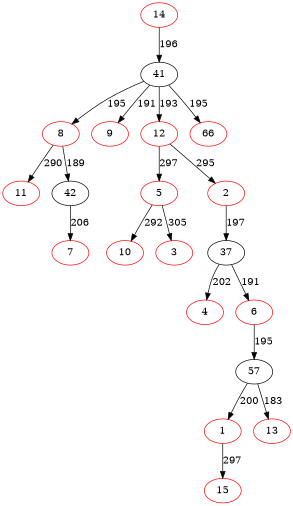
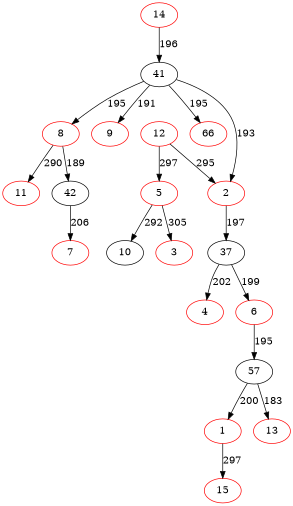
(159, 101) -> (229, 113)
(125, 253) -> (125, 253)
(251, 283) -> (251, 283)
